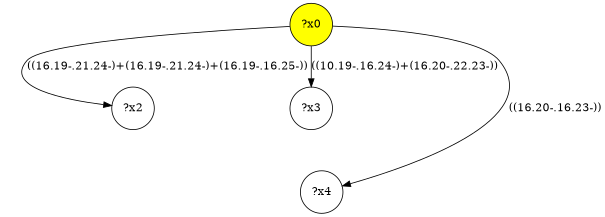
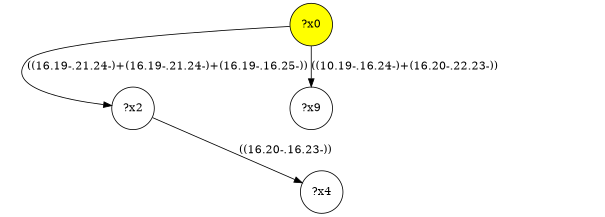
(509, 83) -> (224, 149)
(311, 108) -> (311, 108)
